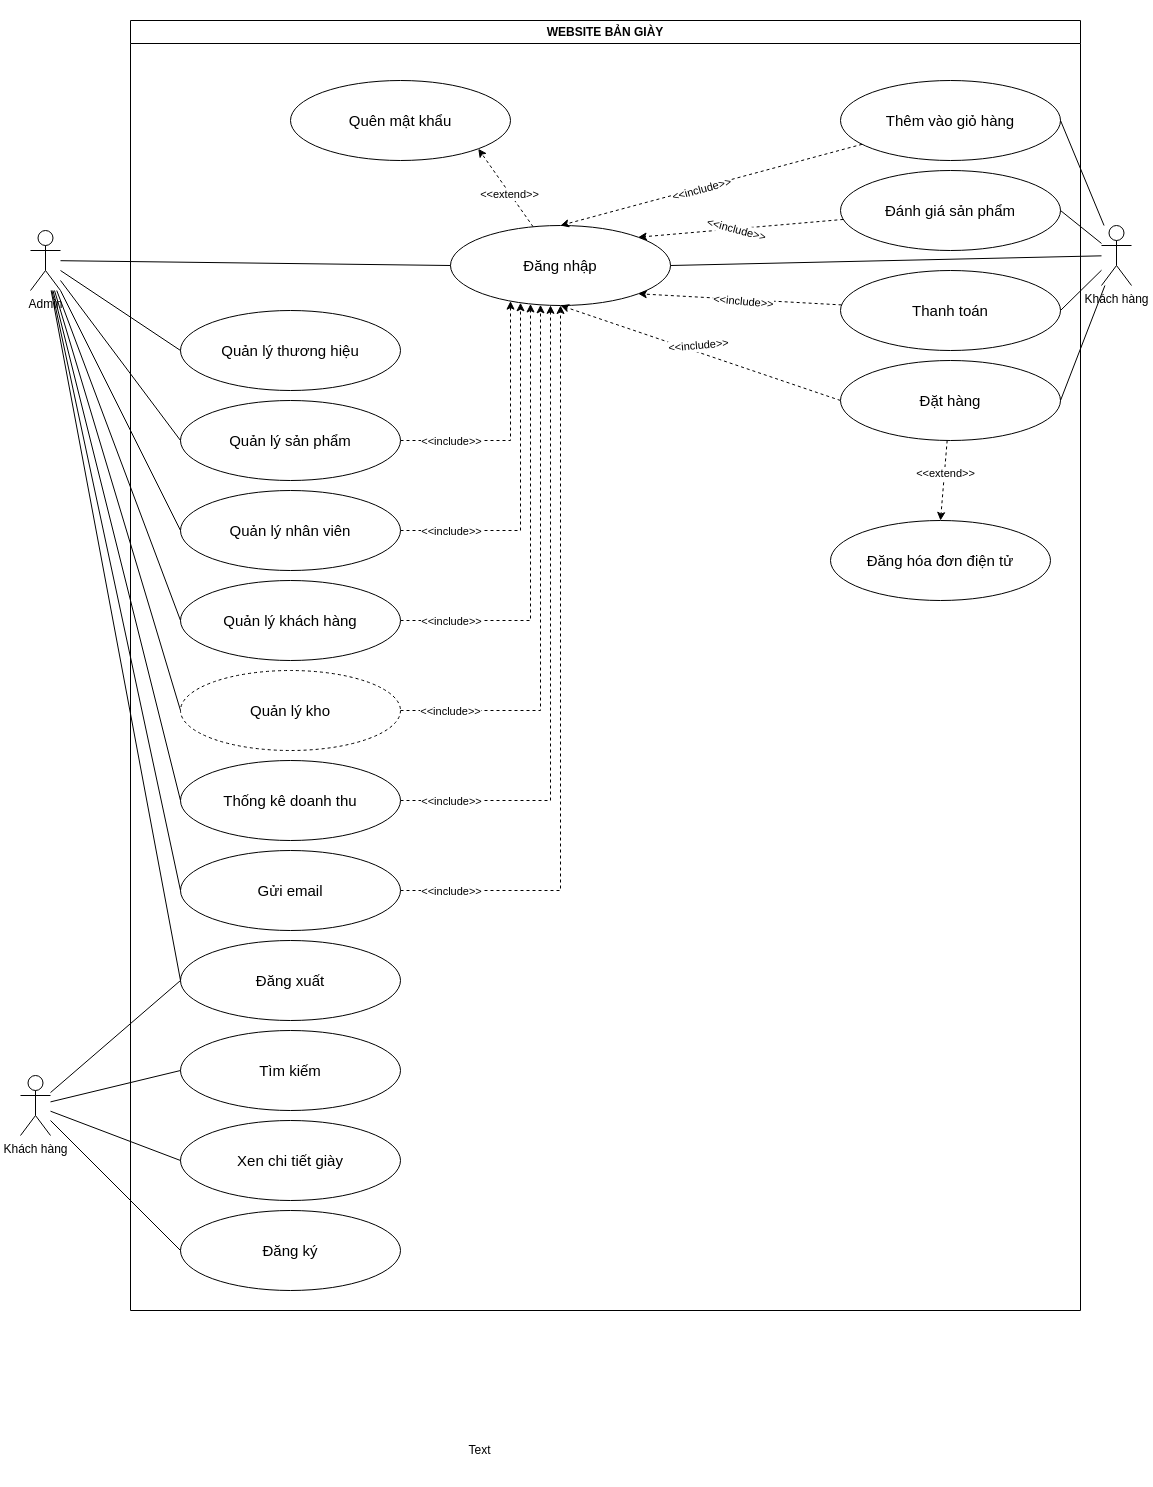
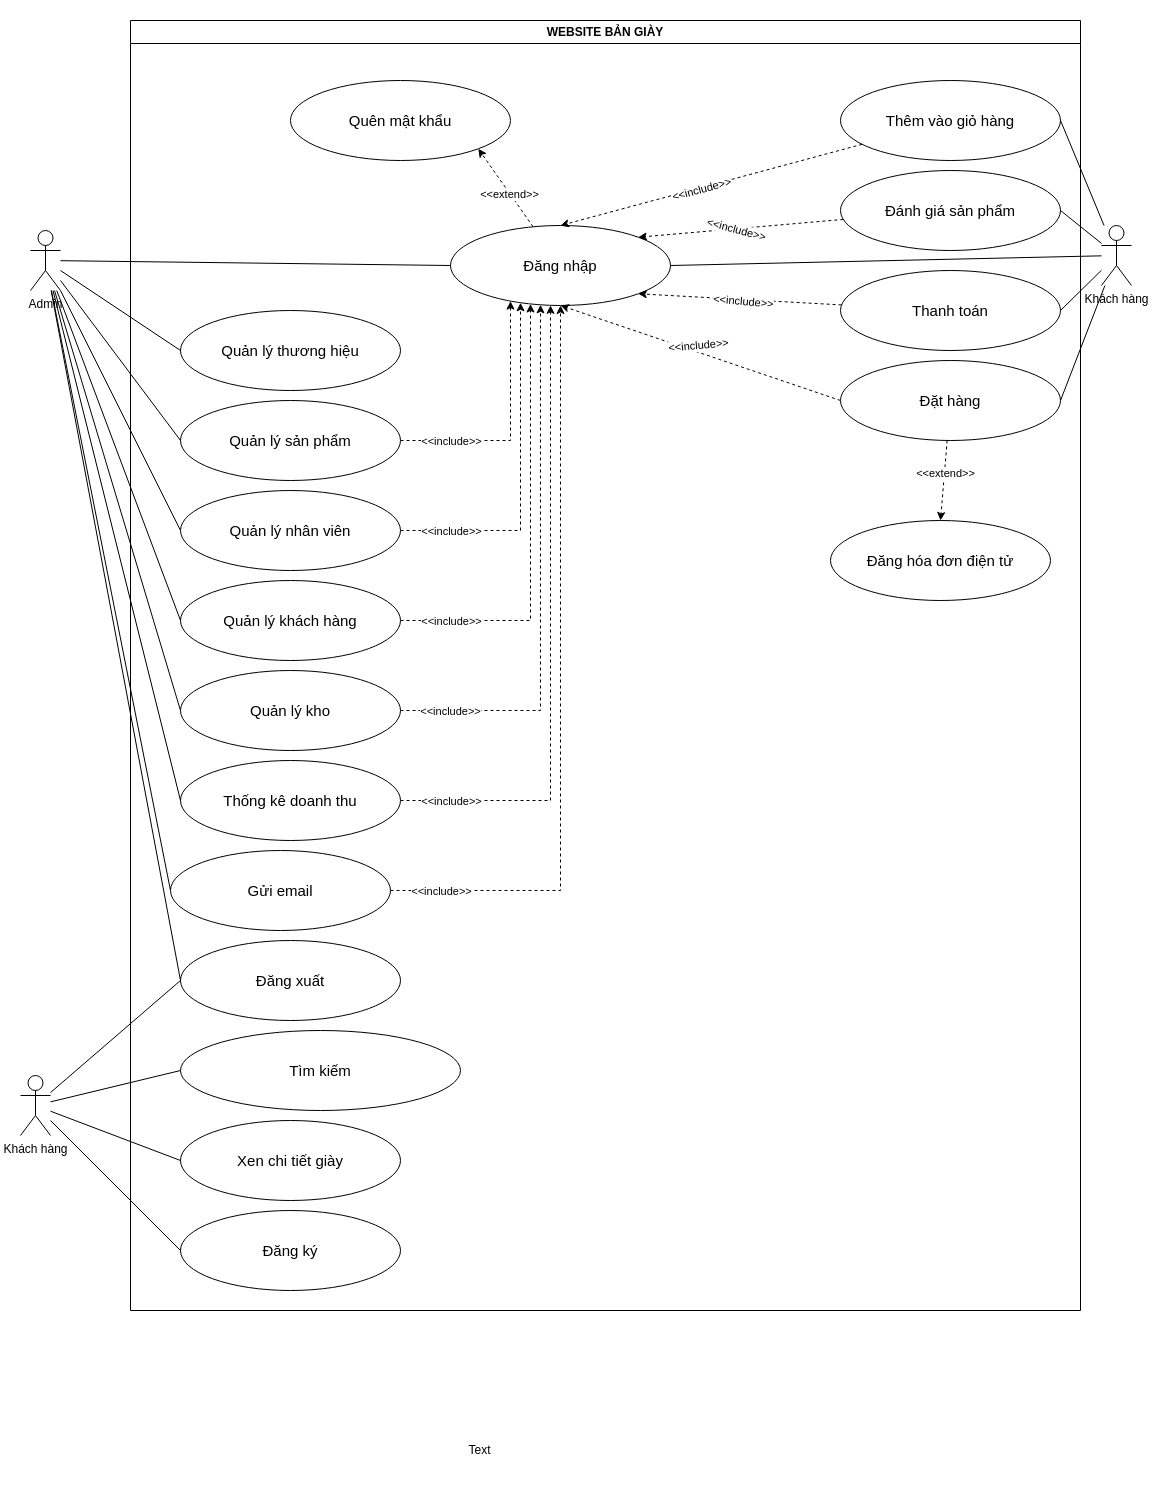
(291, 711) -> (291, 711)
(291, 891) -> (281, 891)
(291, 1071) -> (321, 1071)
